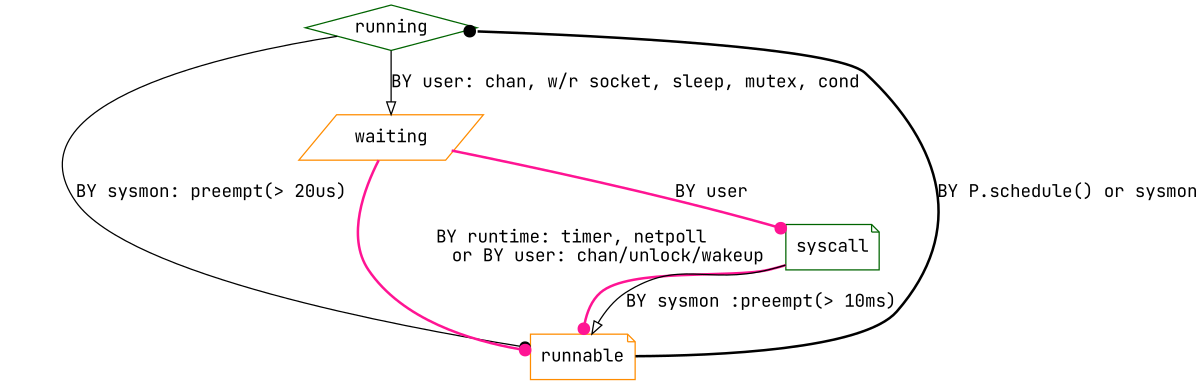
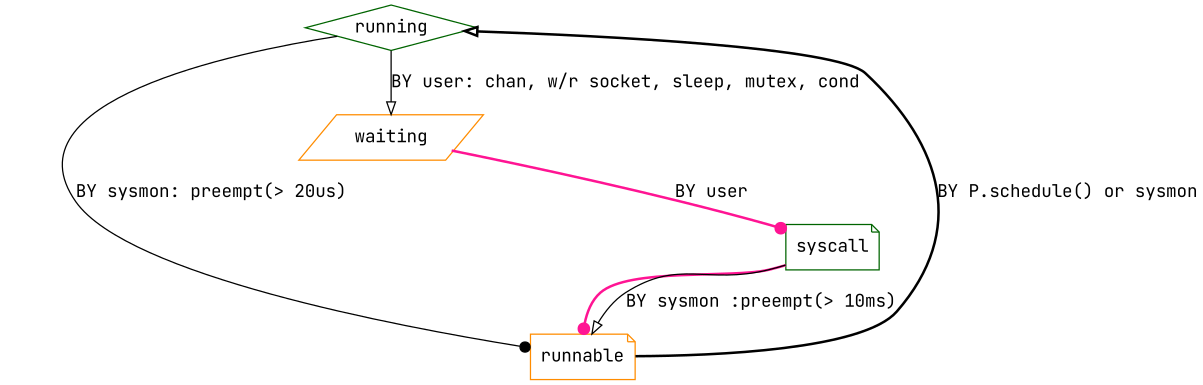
(913, 130) -> (913, 130)
(388, 292) -> none
